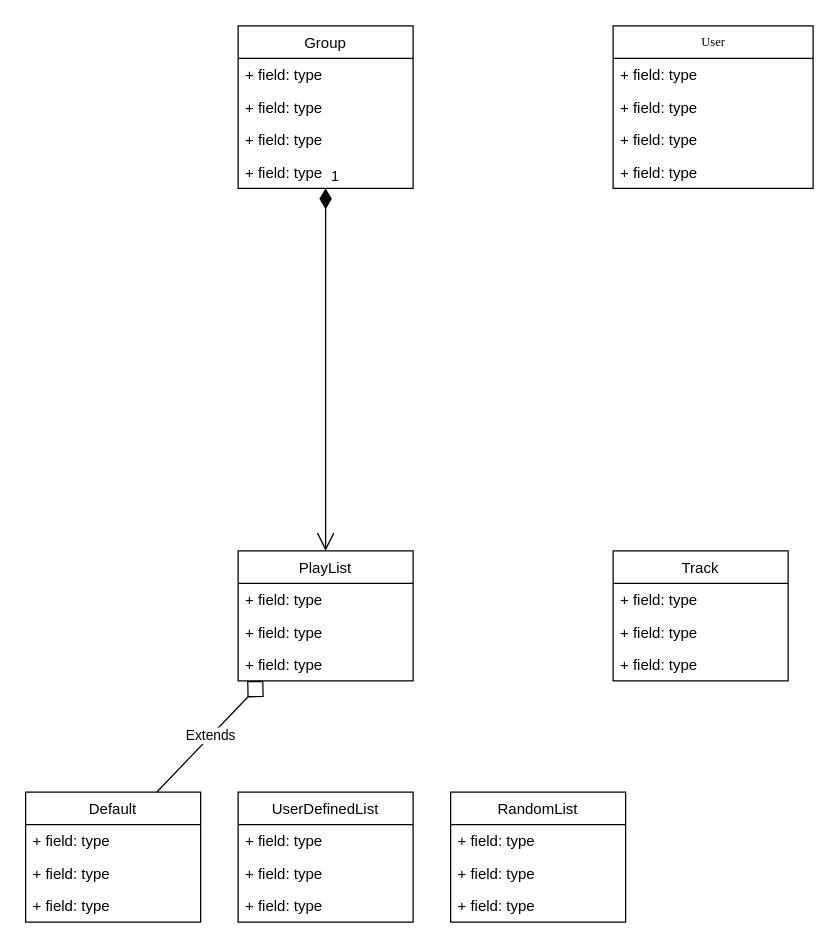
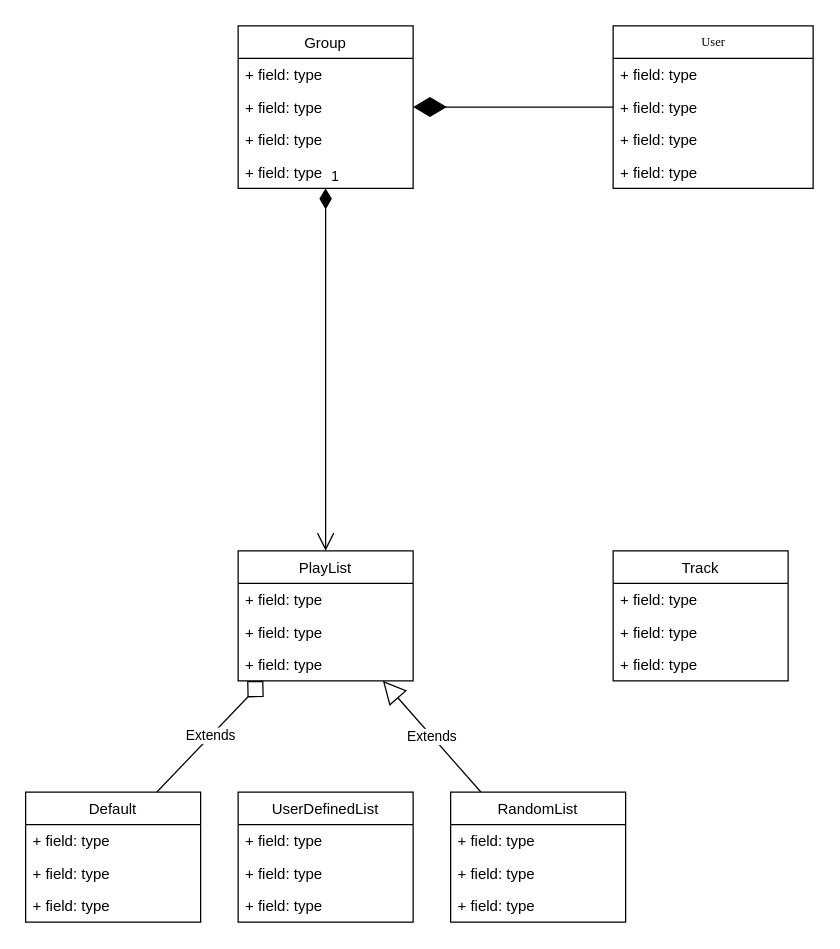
none -> (530, 107)
none -> (438, 744)
